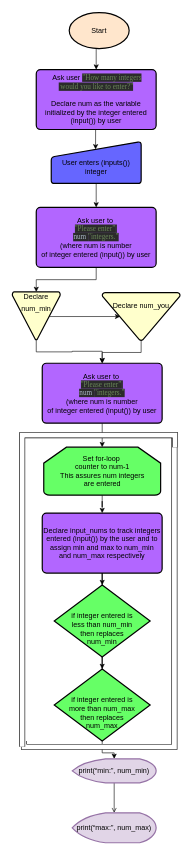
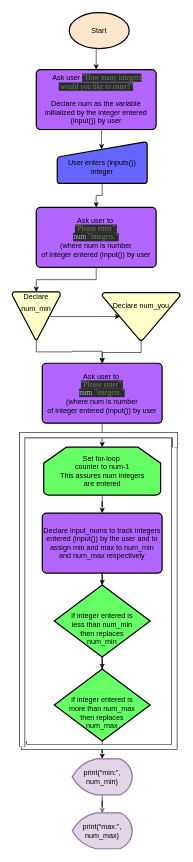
(96, 162) -> (102, 162)
(114, 771) -> (102, 777)
(114, 828) -> (102, 831)
